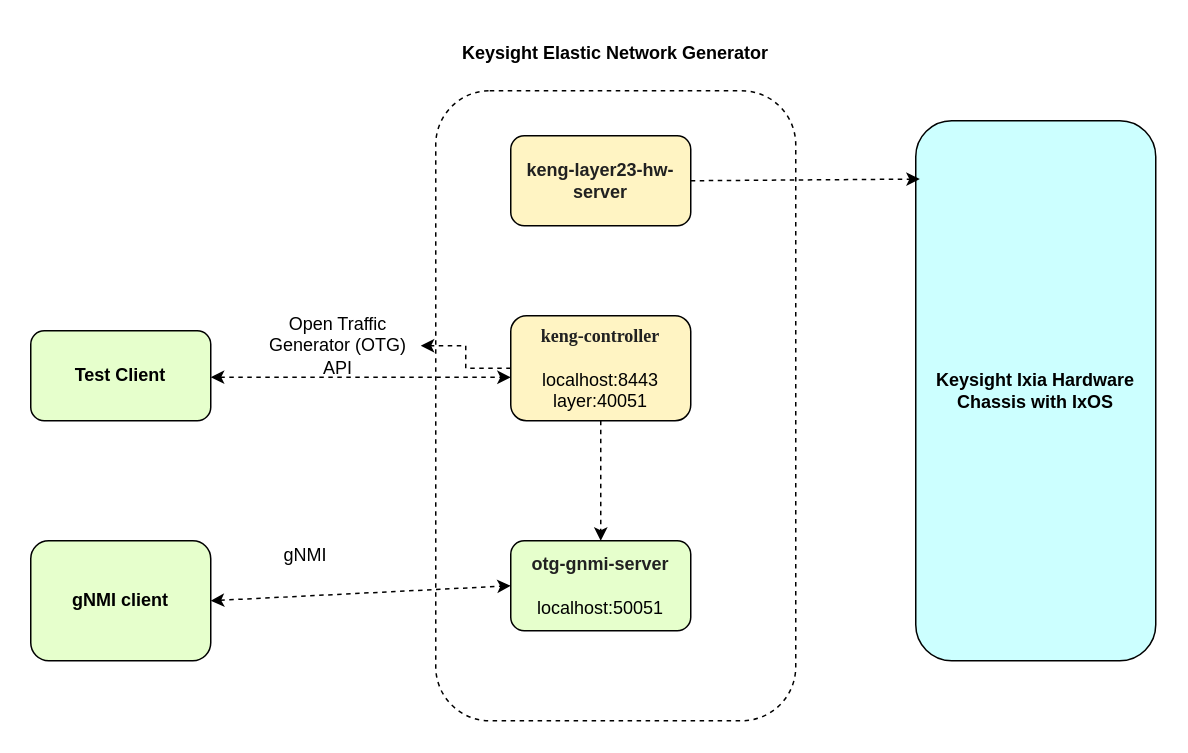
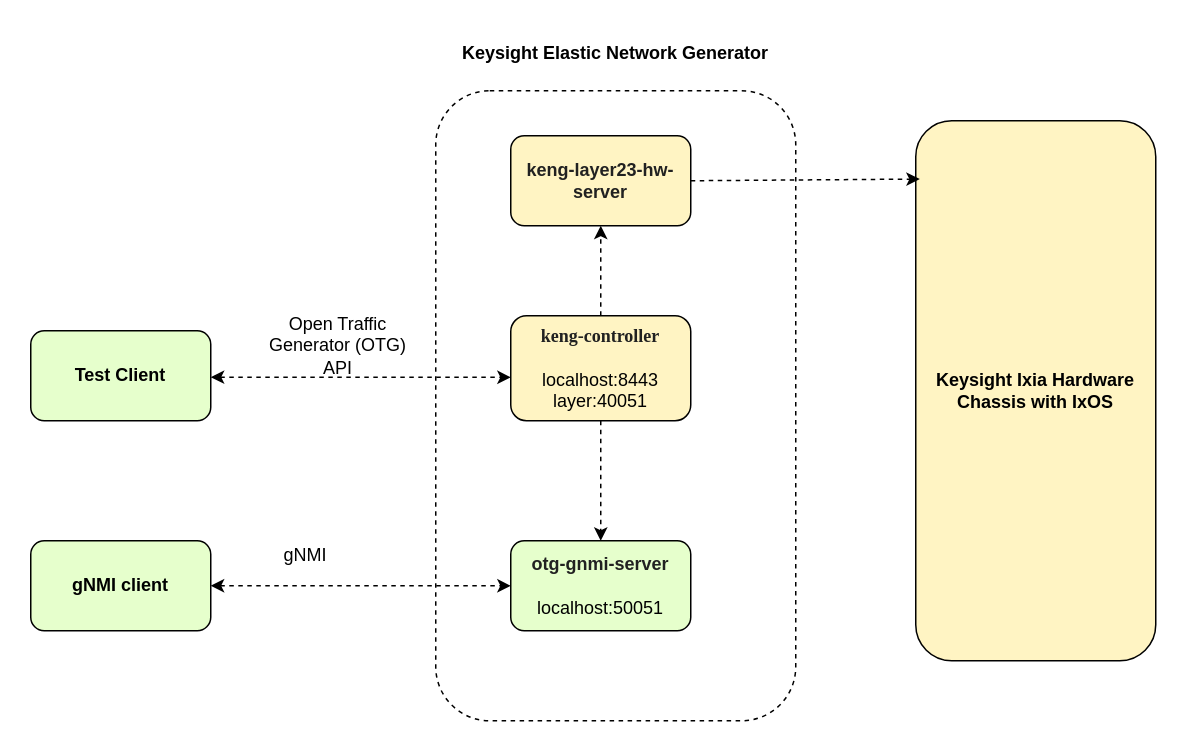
(466, 362) -> (601, 276)
(1036, 391) -> (1036, 391)
(121, 601) -> (121, 586)
